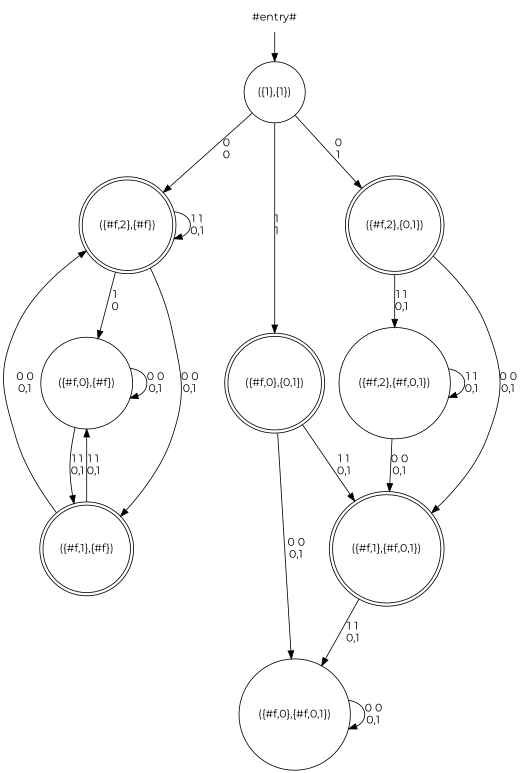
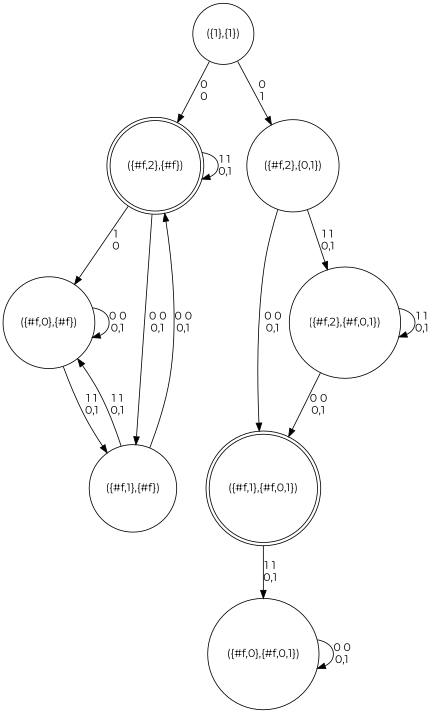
(275, 18) -> none
(395, 225) -> (293, 166)
(275, 383) -> none
(87, 549) -> (133, 488)
